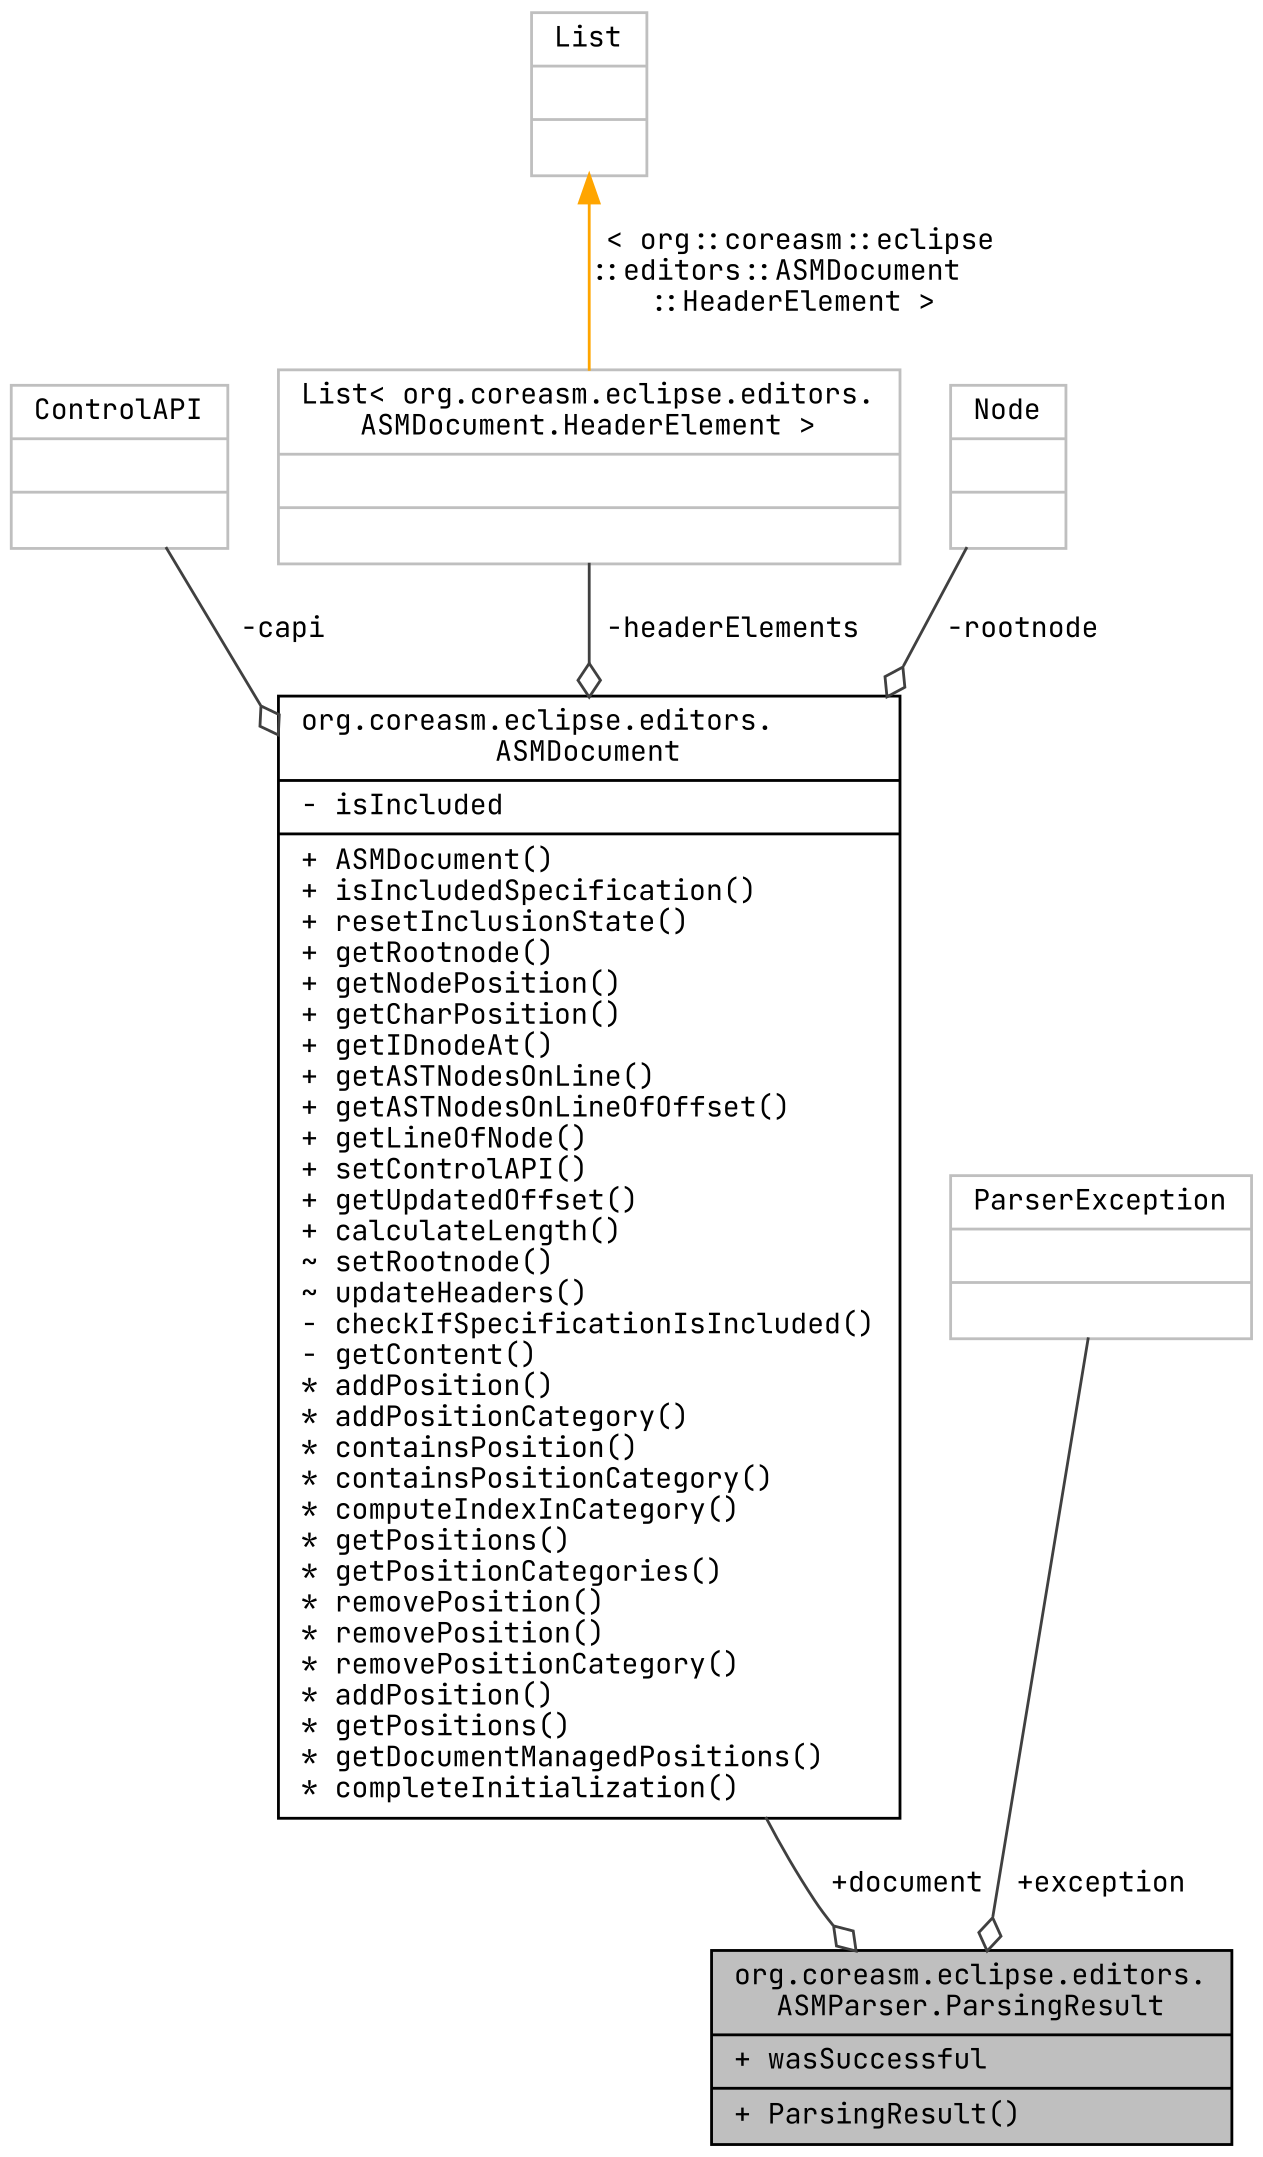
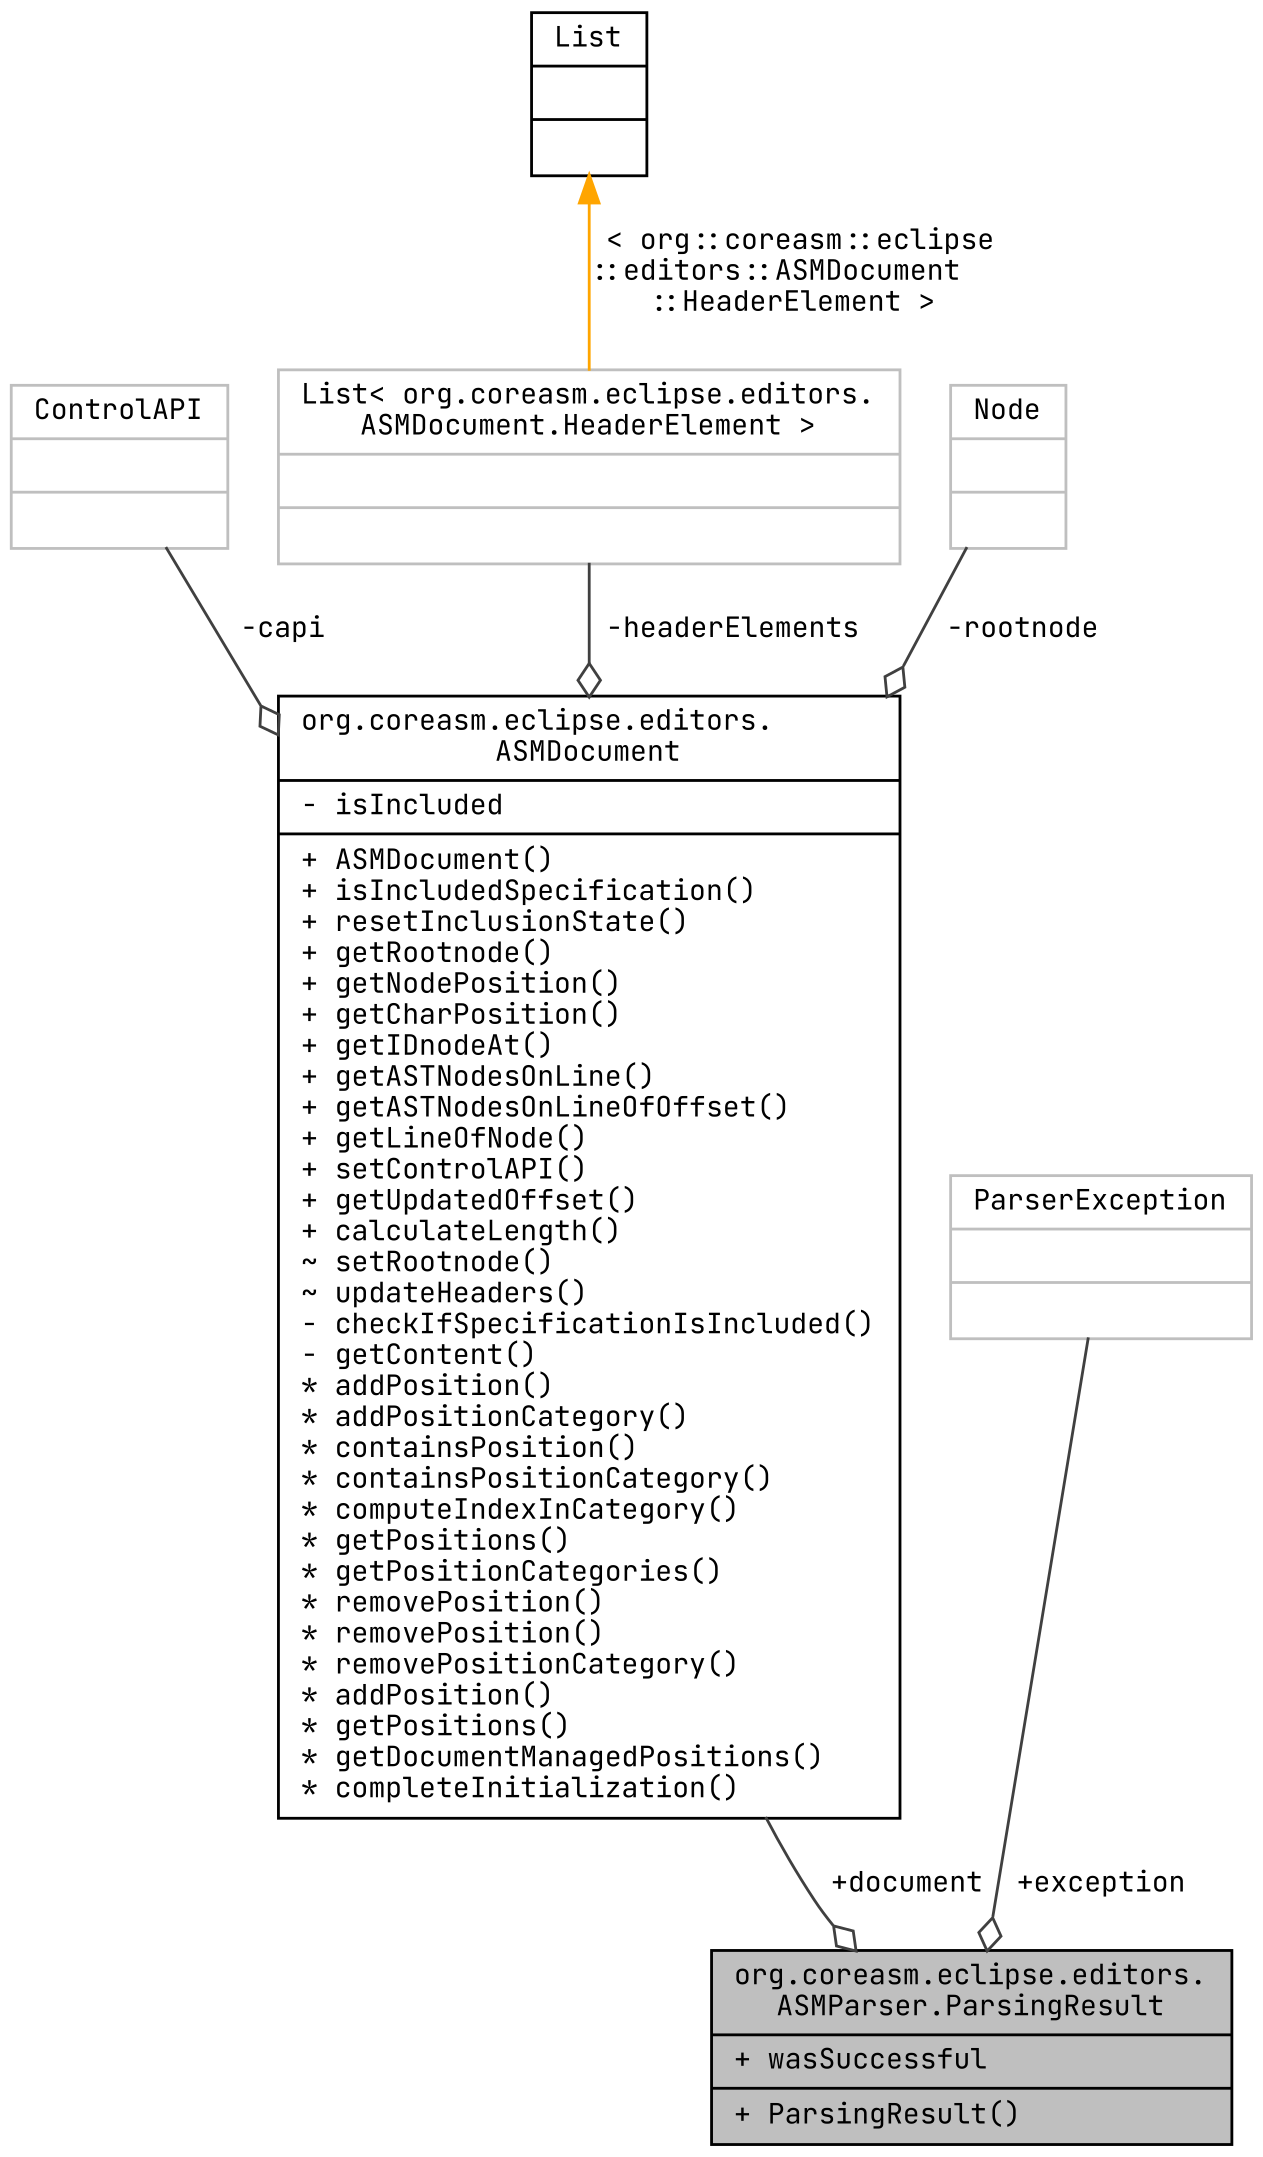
(589, 94) -> (589, 94)
